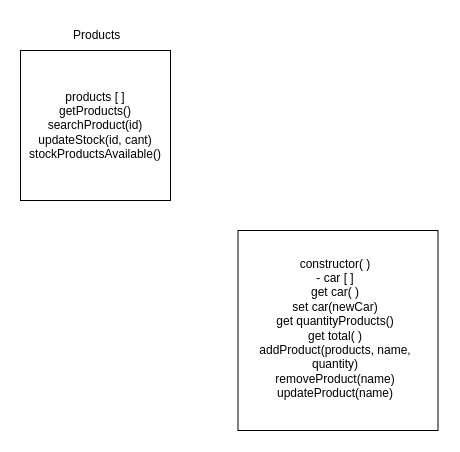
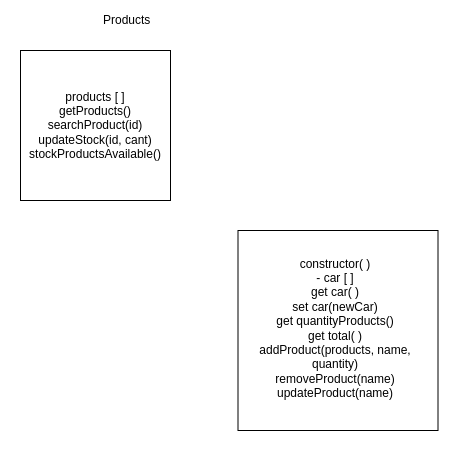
(96, 36) -> (126, 21)
